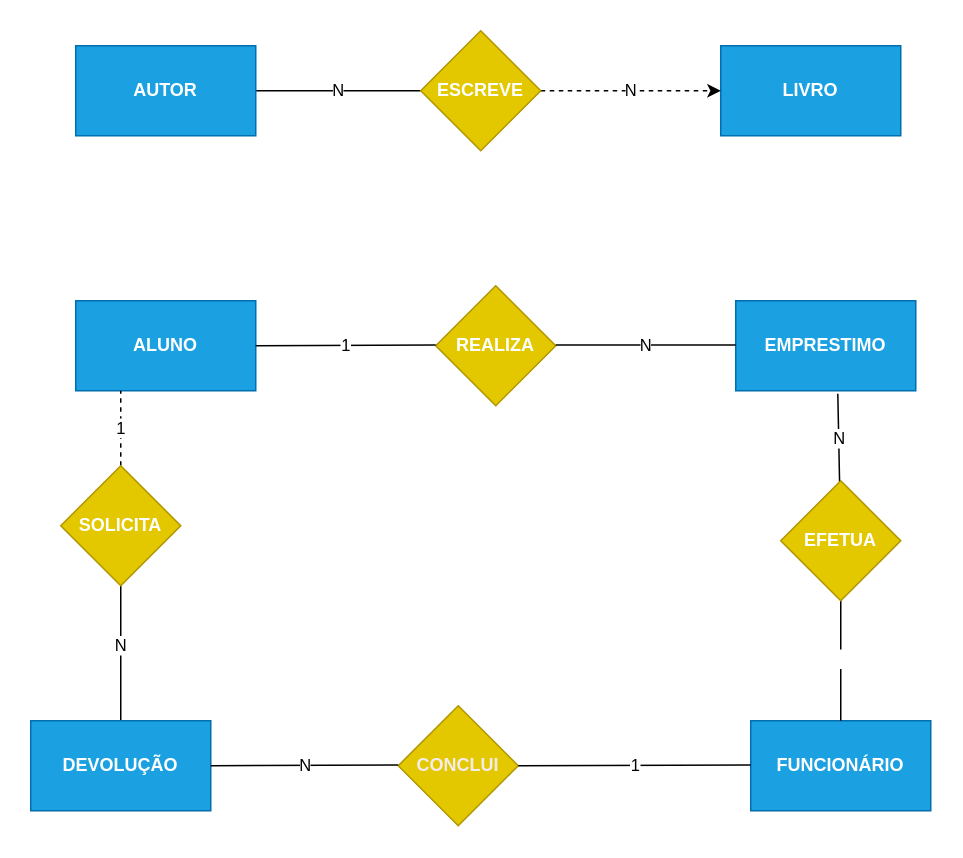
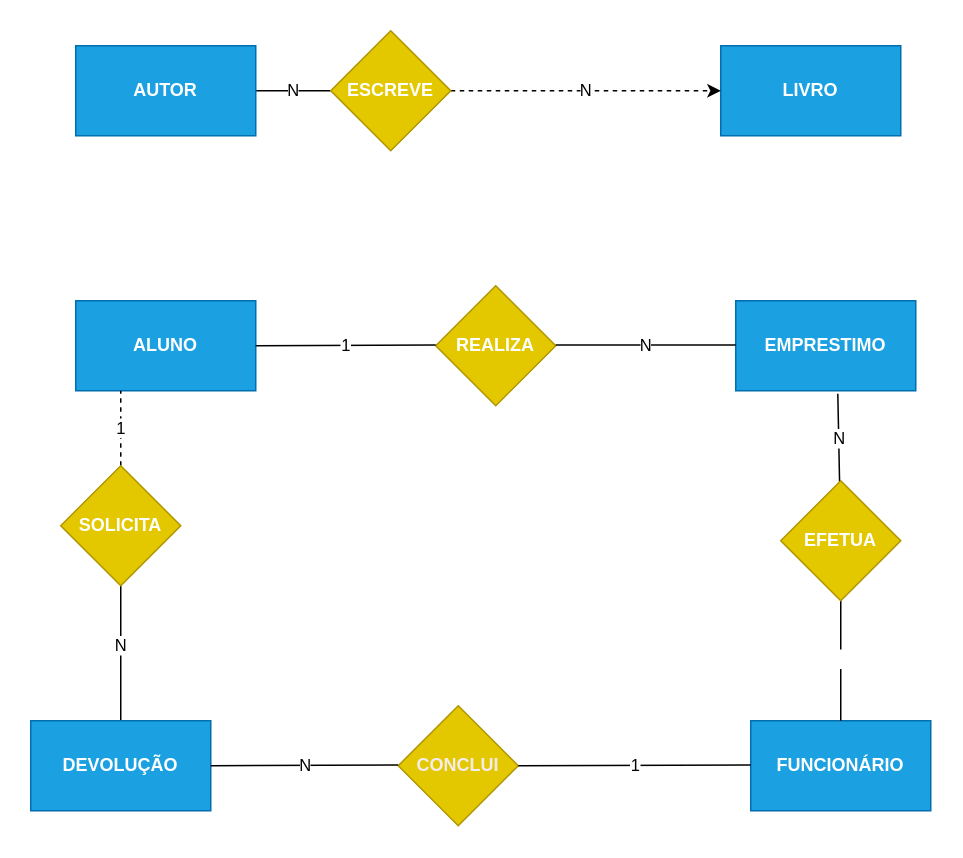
(481, 91) -> (391, 91)
